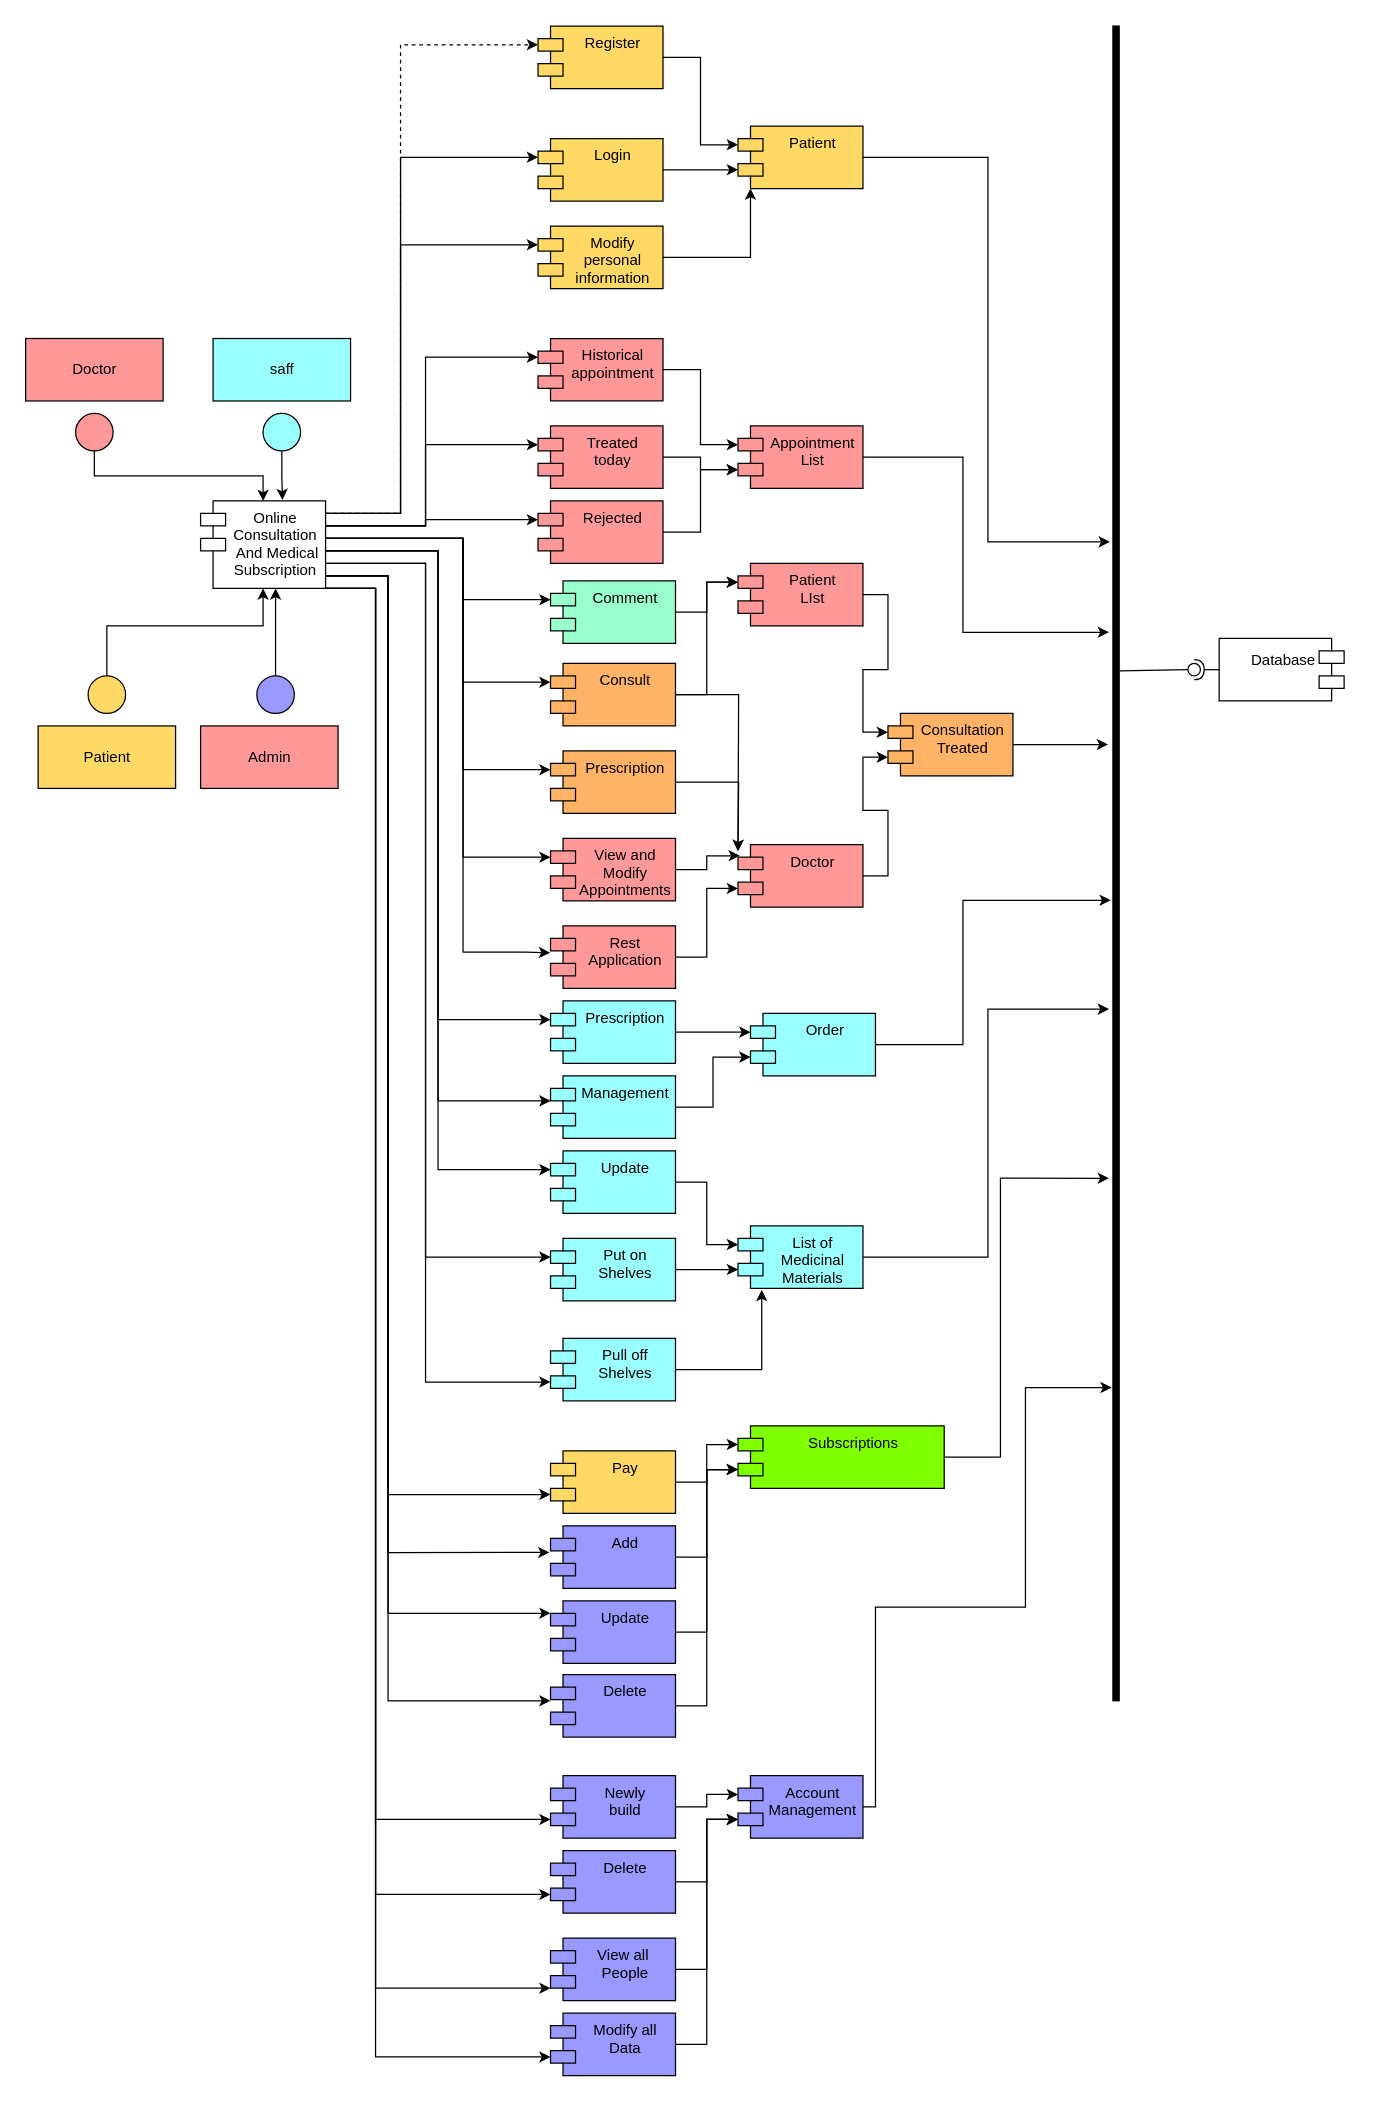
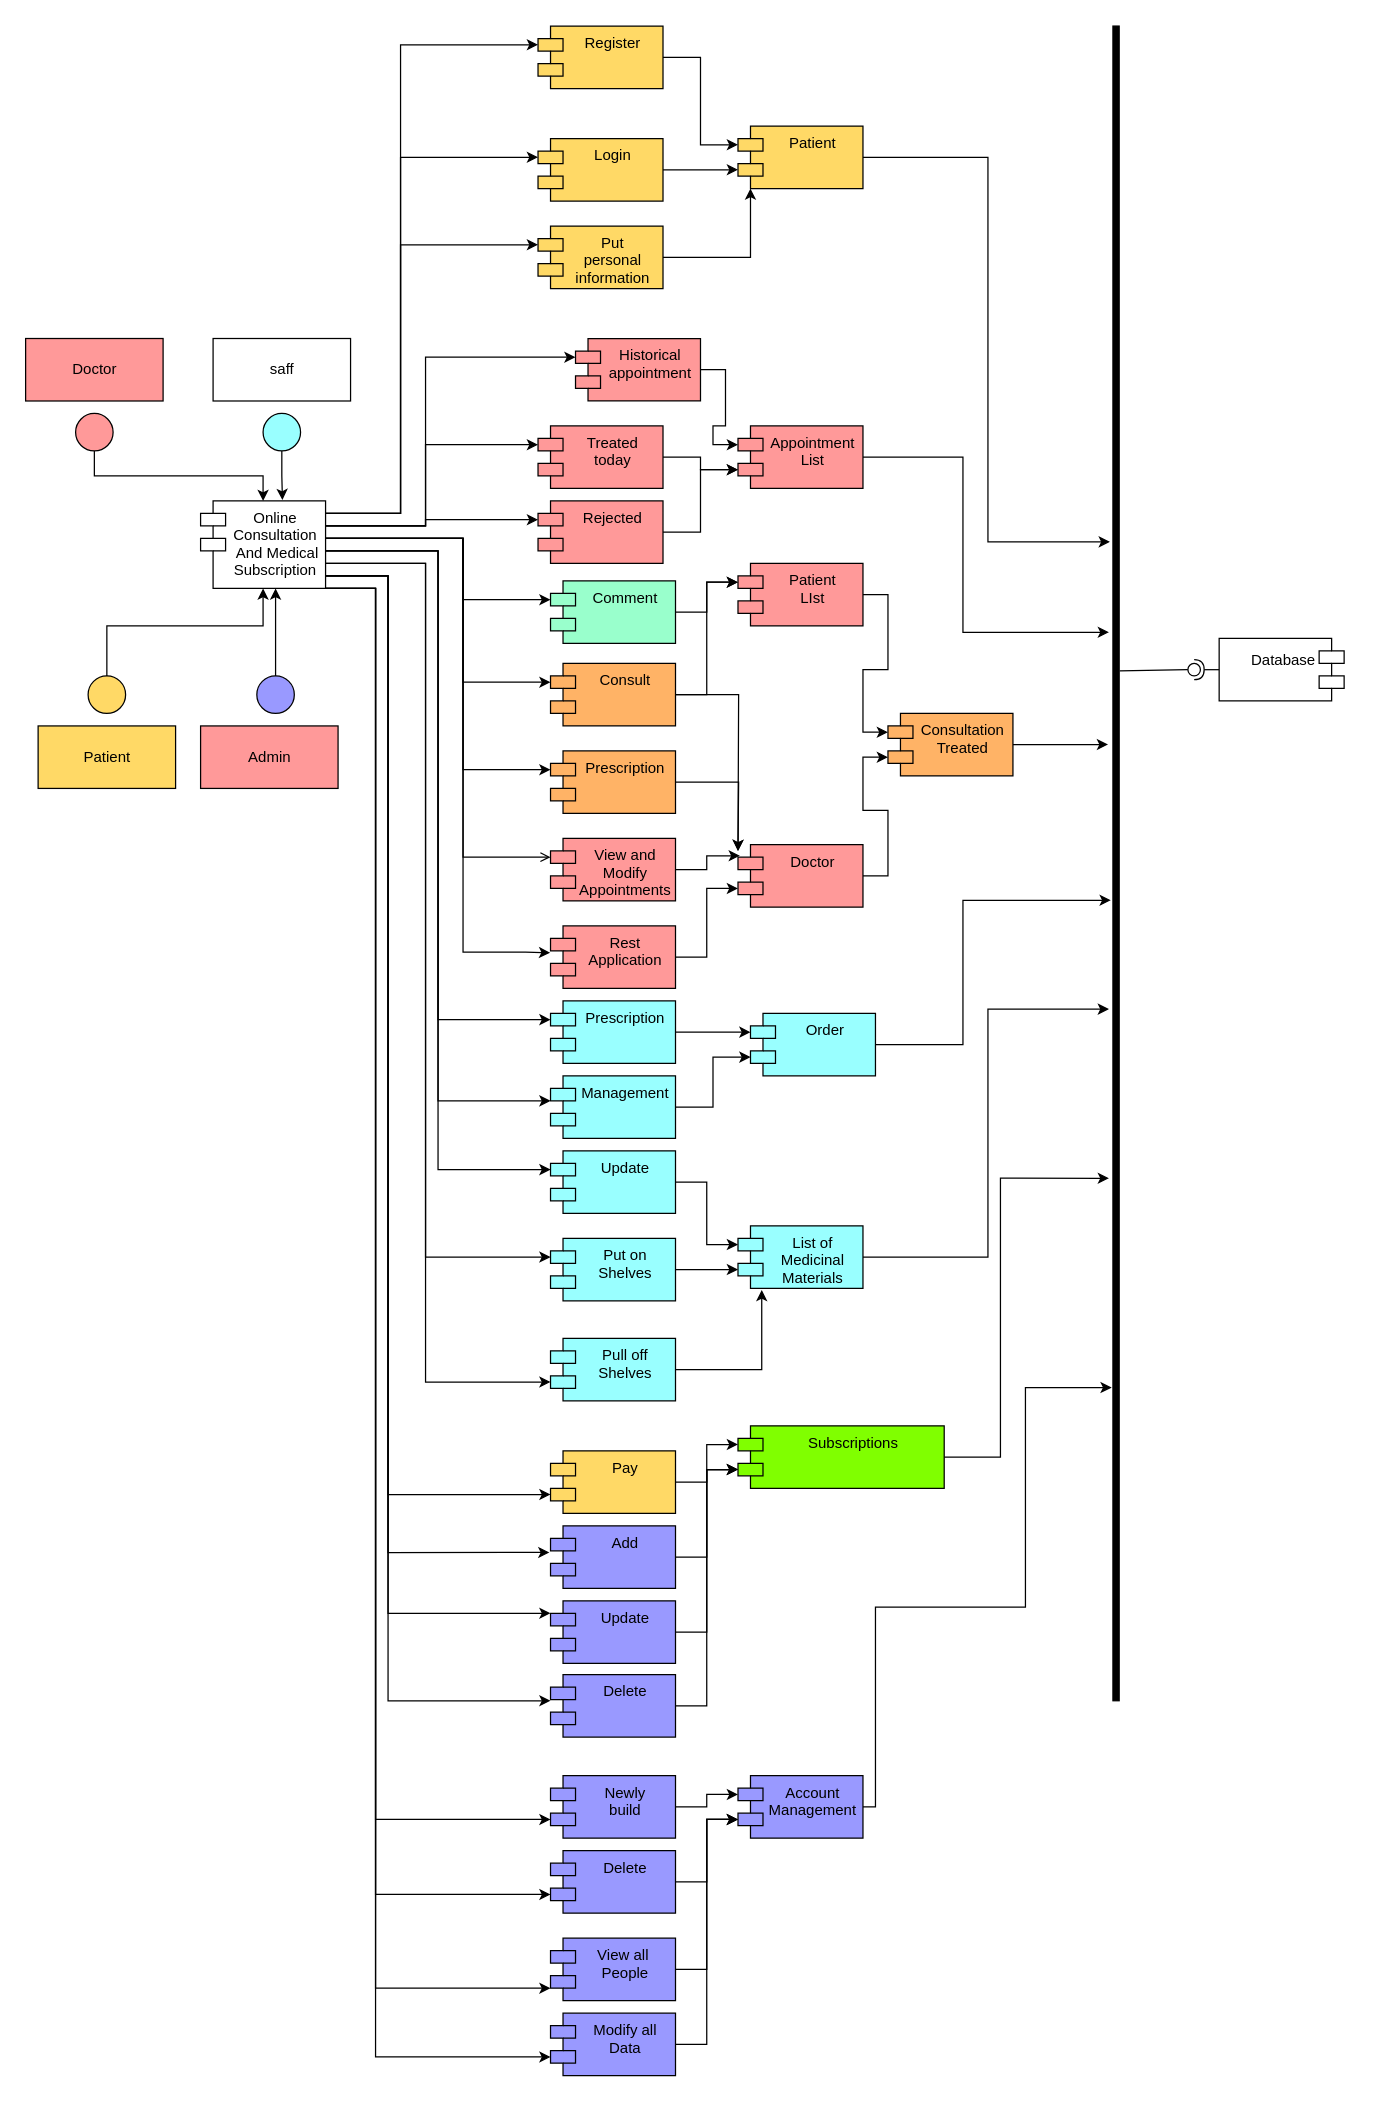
(411, 44) -> (411, 44)
(613, 243) -> (613, 243)
(282, 369) -> (282, 369)
(601, 369) -> (638, 369)
(541, 857) -> (542, 857)
